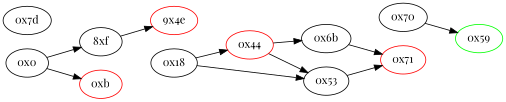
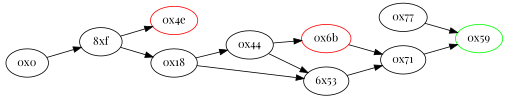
(403, 17) -> (403, 17)
(27, 20) -> none
(174, 20) -> (174, 20)
(326, 39) -> (326, 39)
(250, 45) -> (250, 45)
none -> (437, 50)
none -> (133, 51)
(403, 60) -> (403, 60)
(326, 81) -> (326, 81)
(101, 84) -> none
